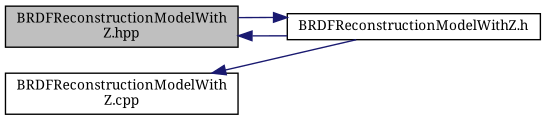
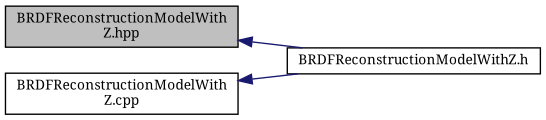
(256, 17) -> none
